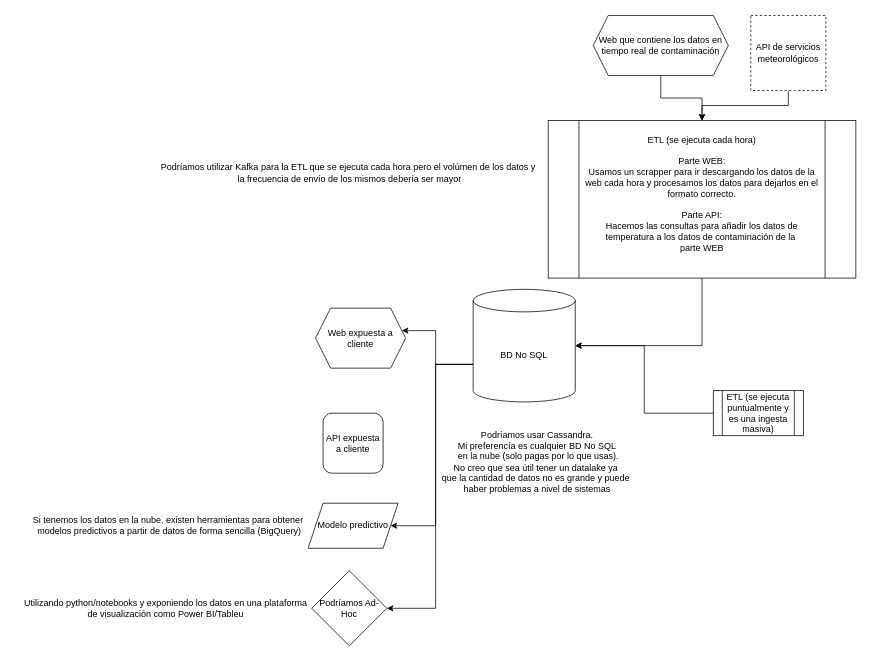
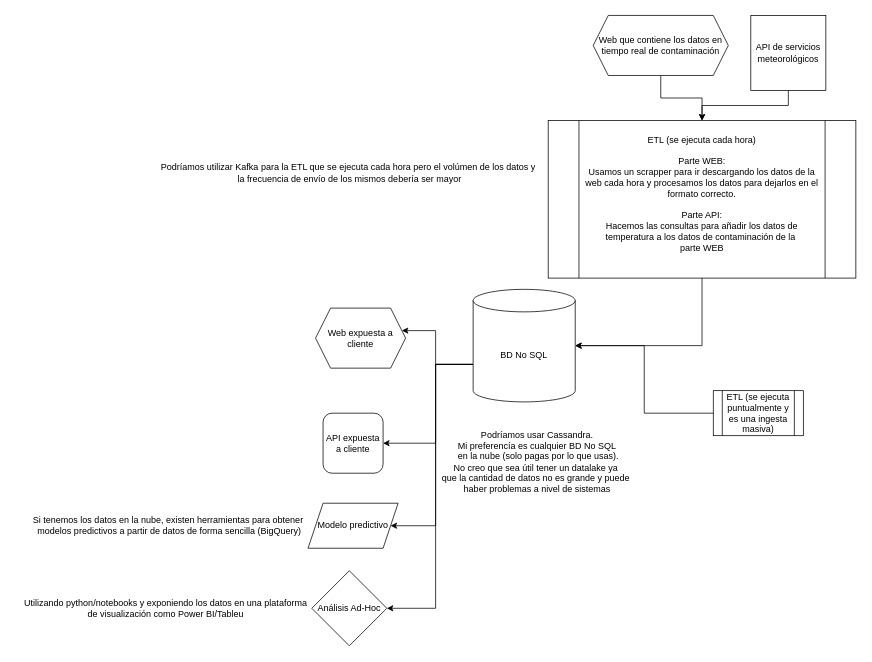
(788, 53) -> (788, 53)
none -> (411, 443)
(349, 608) -> (349, 608)
